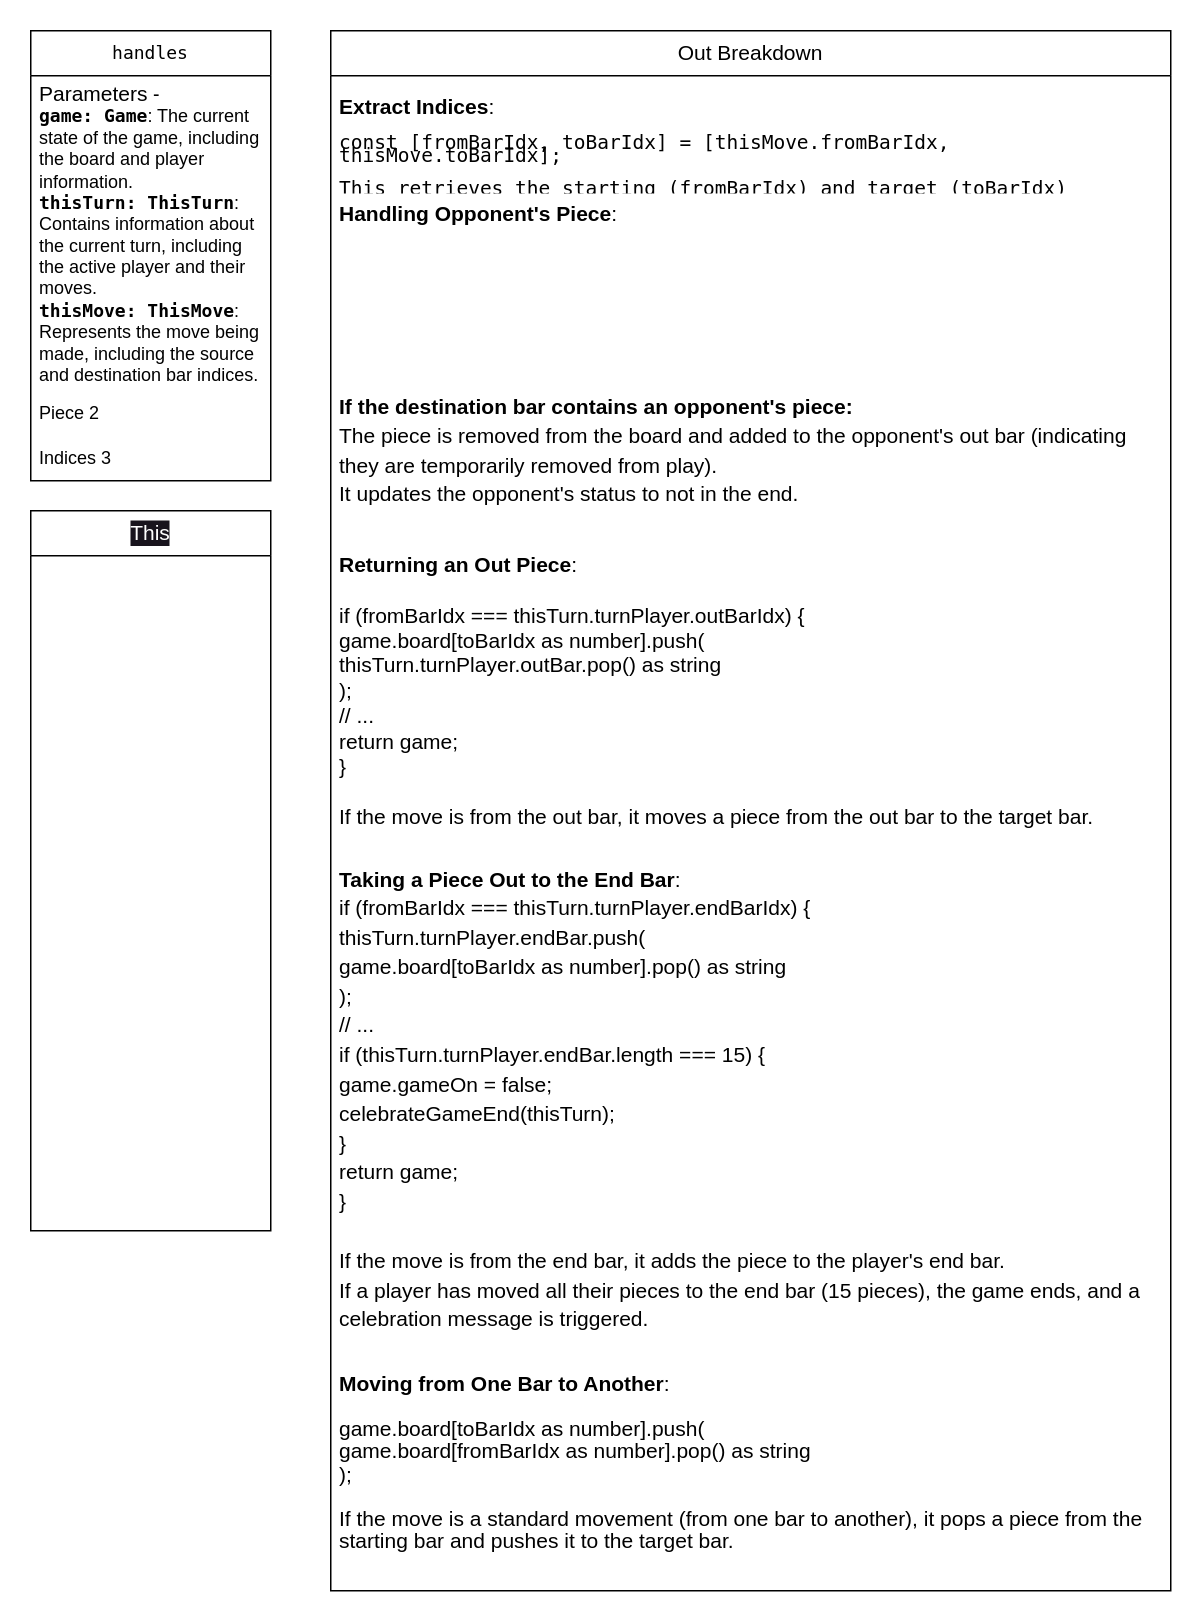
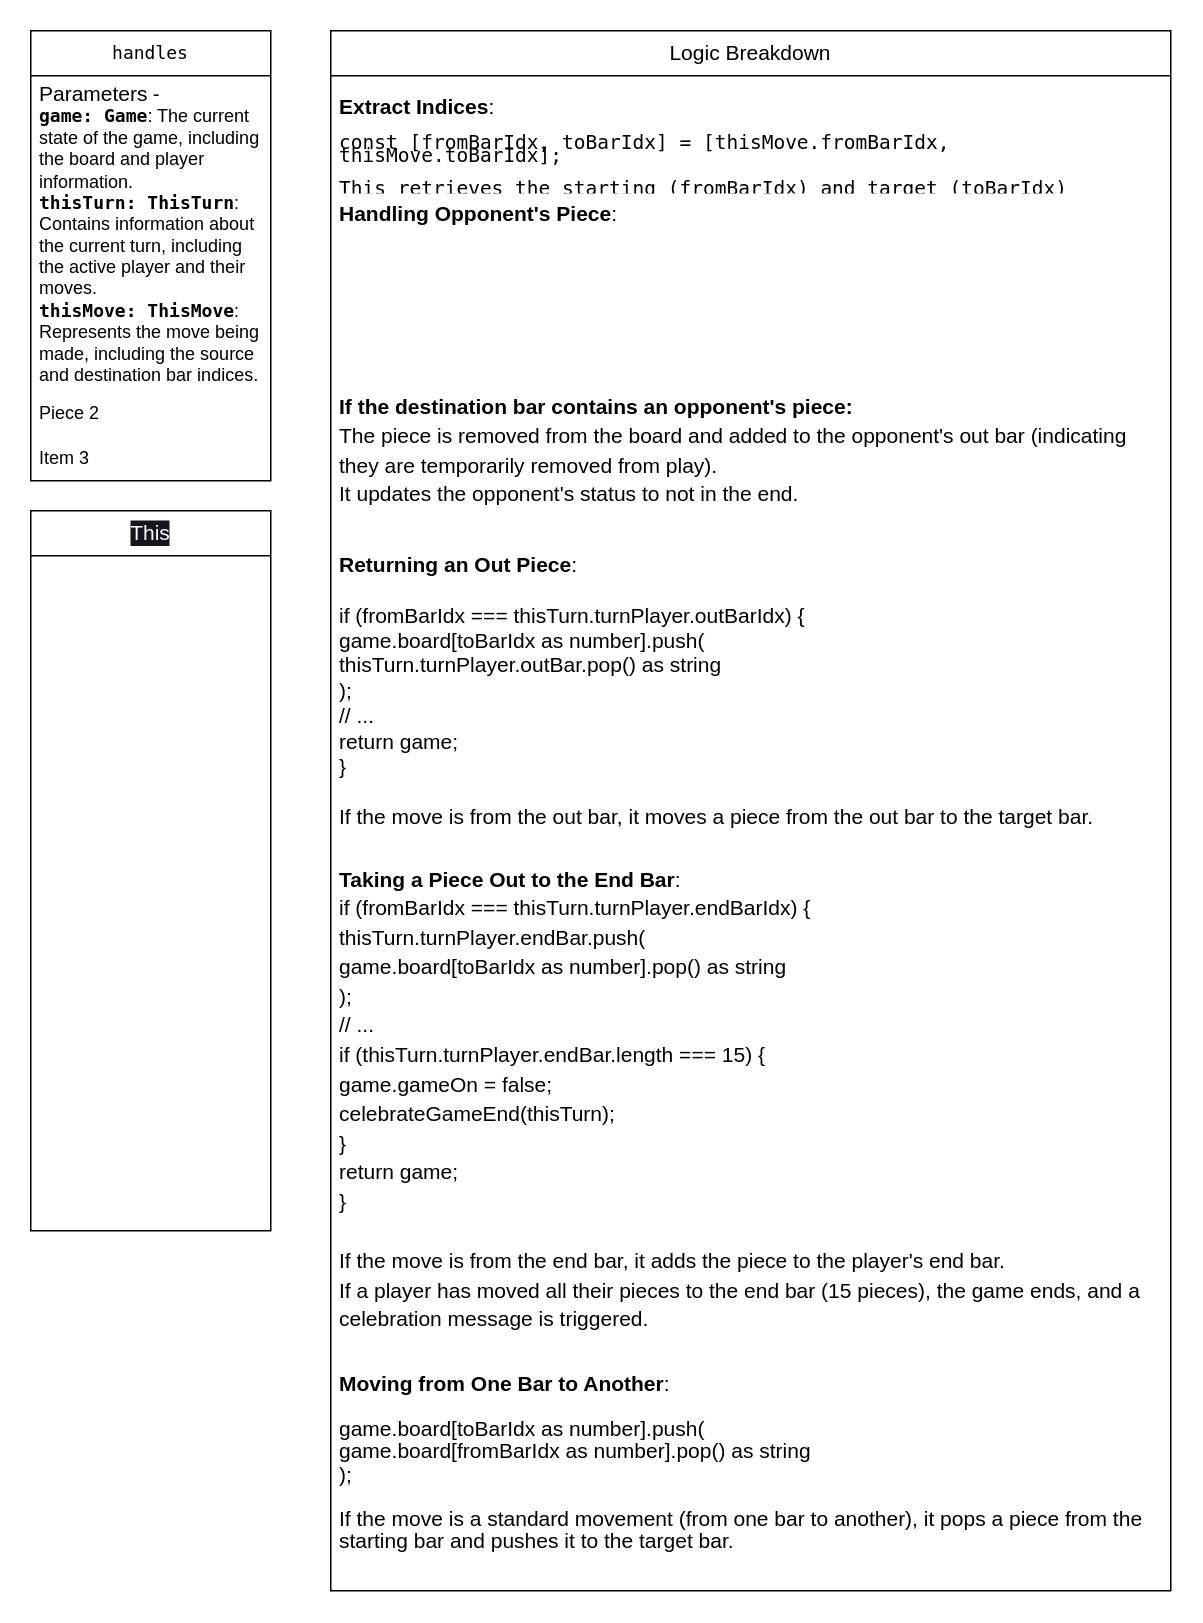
(751, 53) -> (751, 53)
(80, 458) -> (68, 458)
